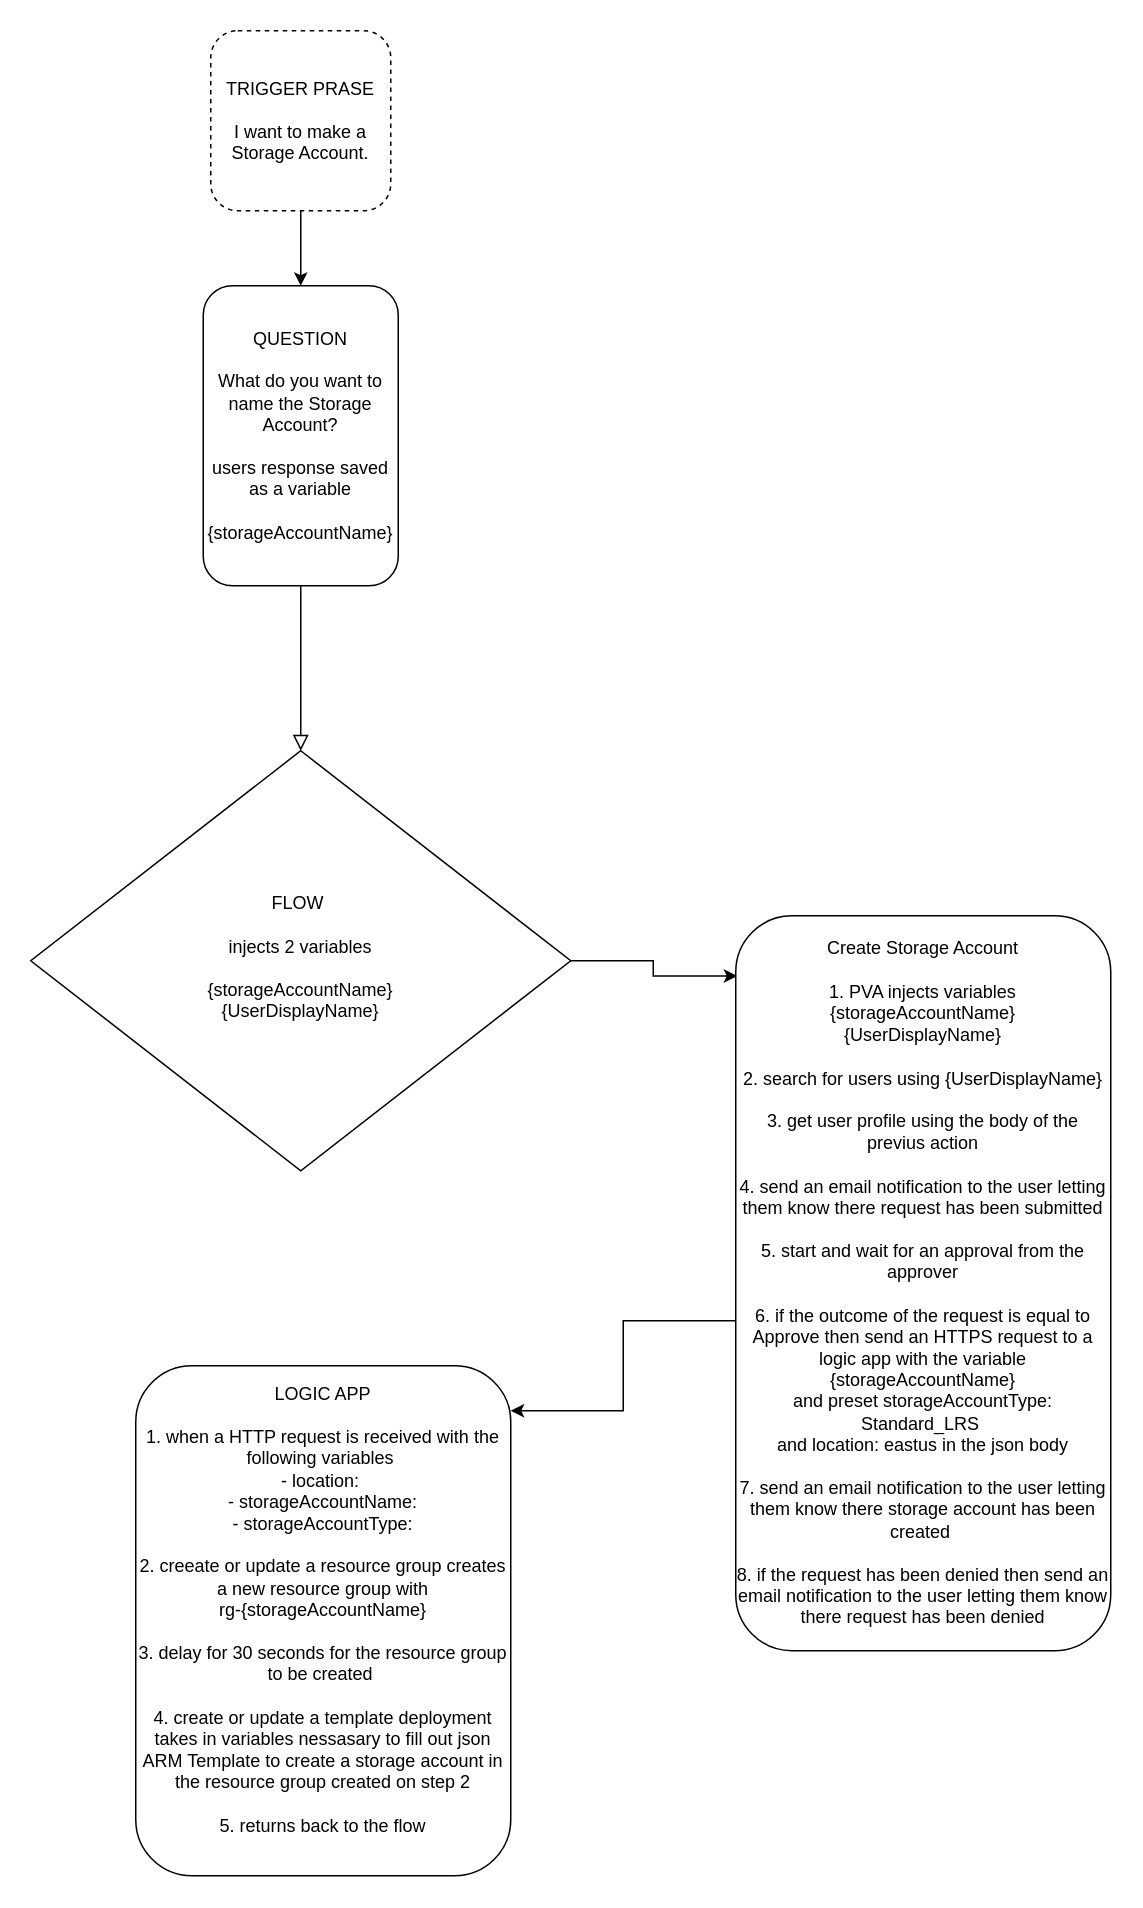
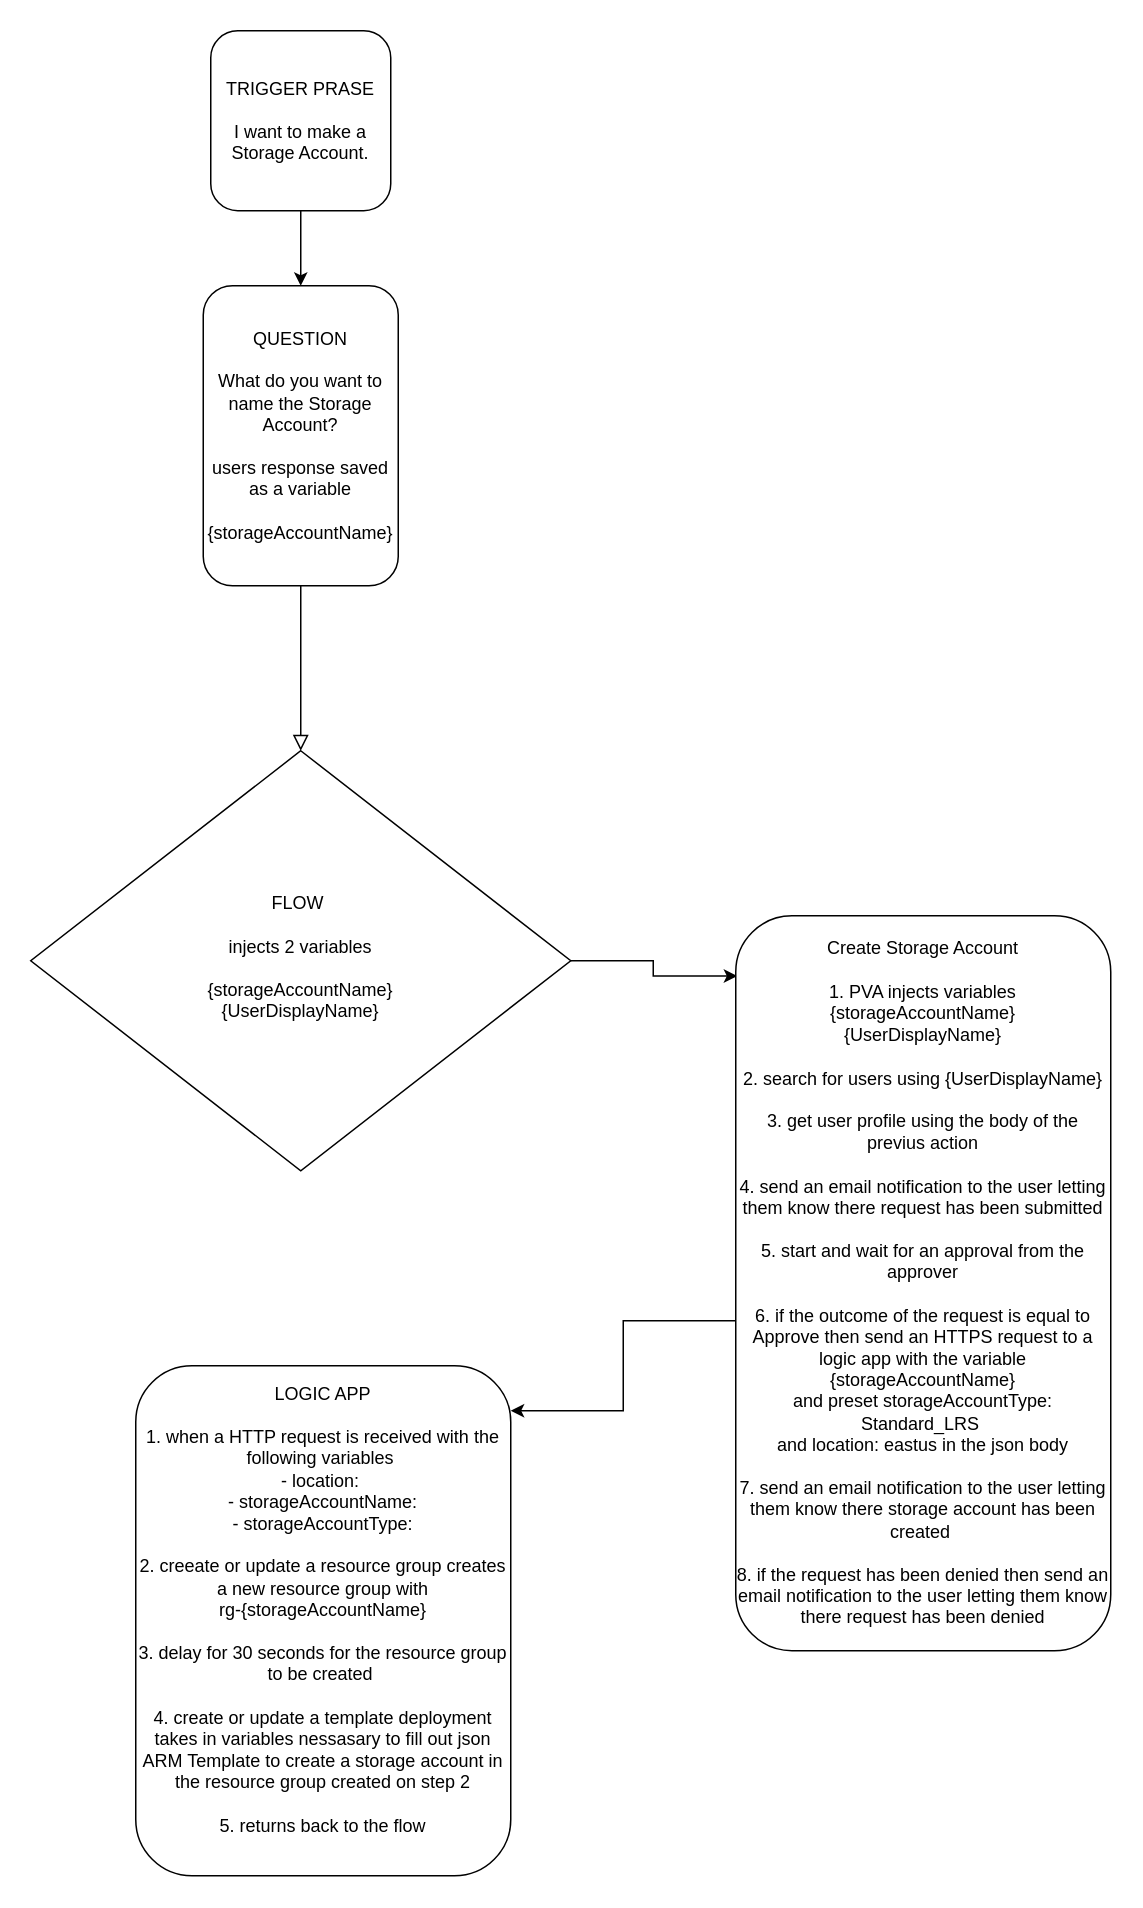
(301, 121) -> (301, 121)
